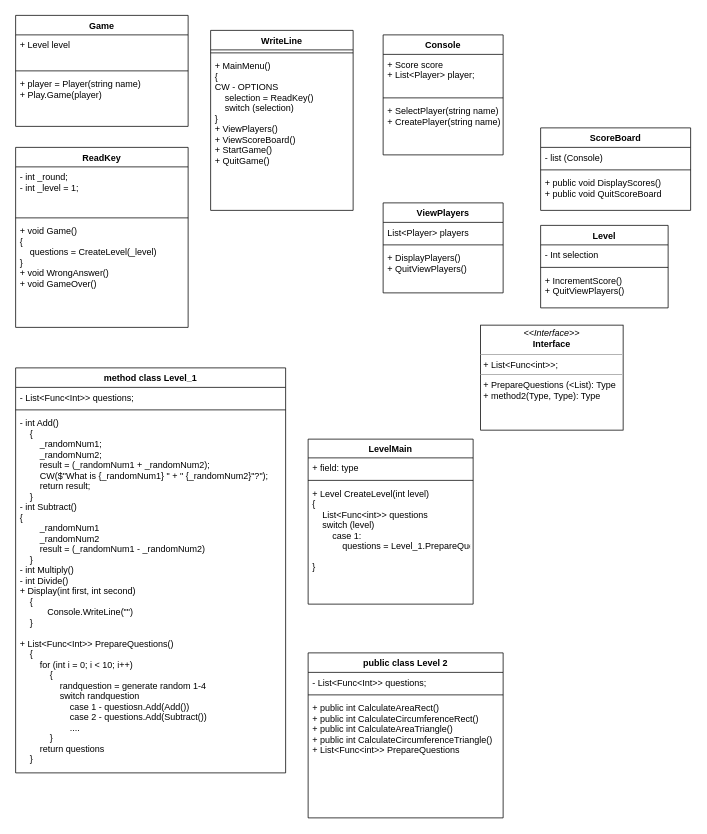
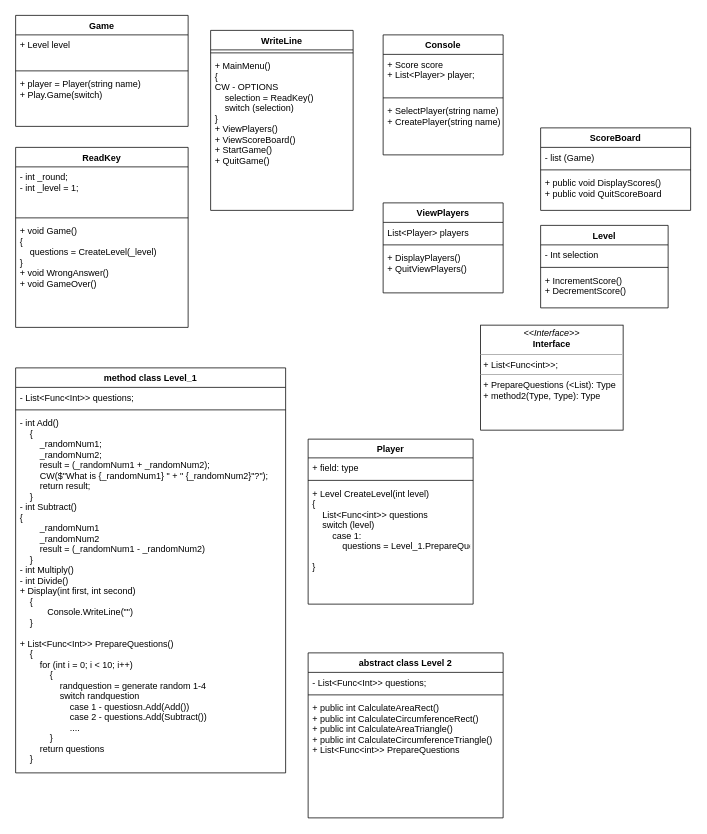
(87, 84) -> (87, 84)
(579, 158) -> (573, 158)
(589, 281) -> (589, 281)
(390, 449) -> (390, 449)
(405, 663) -> (405, 663)
